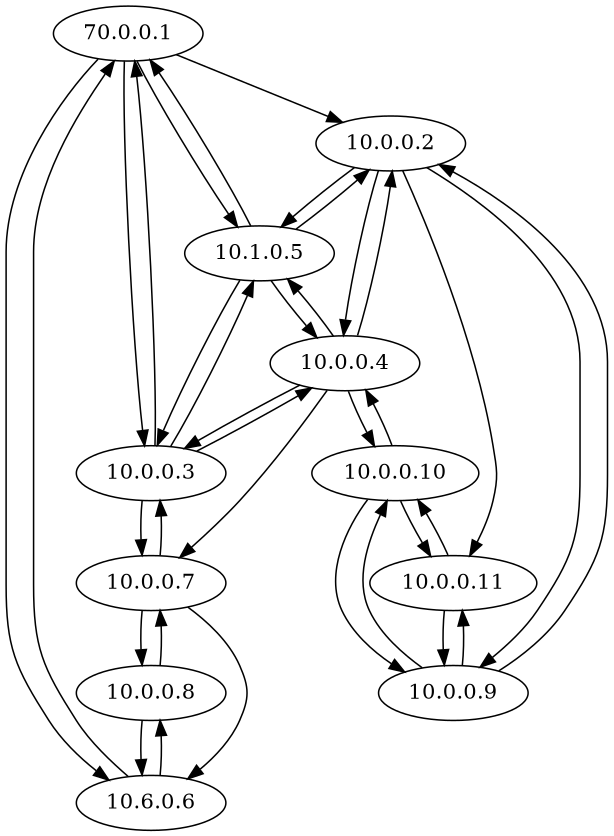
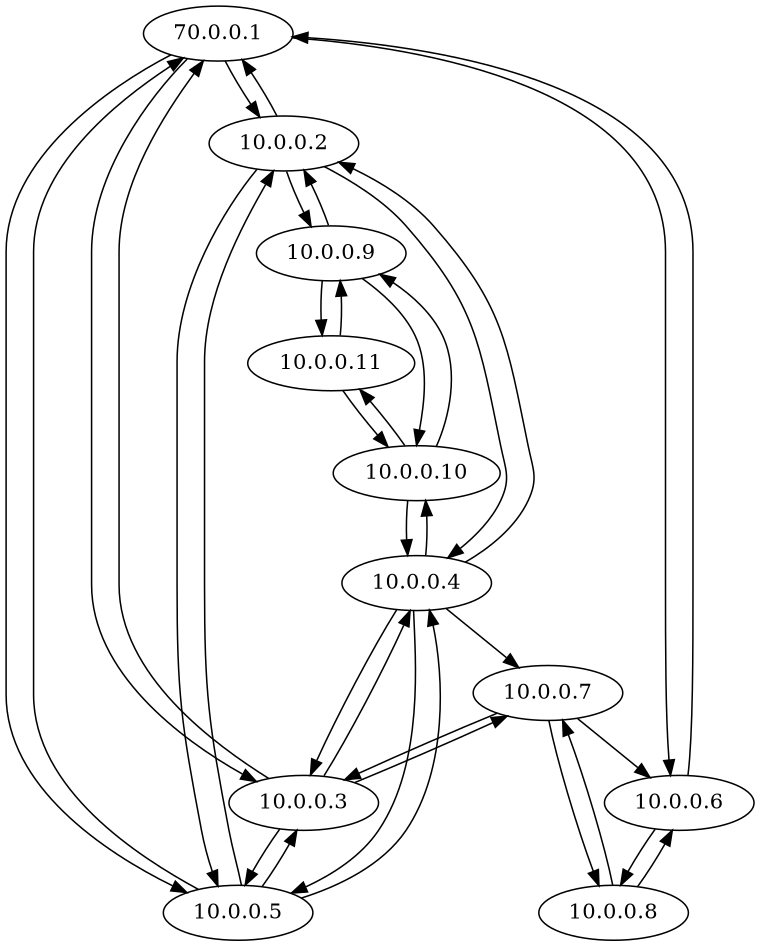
(259, 253) -> (238, 913)
(471, 353) -> (265, 94)
(151, 803) -> (679, 803)
